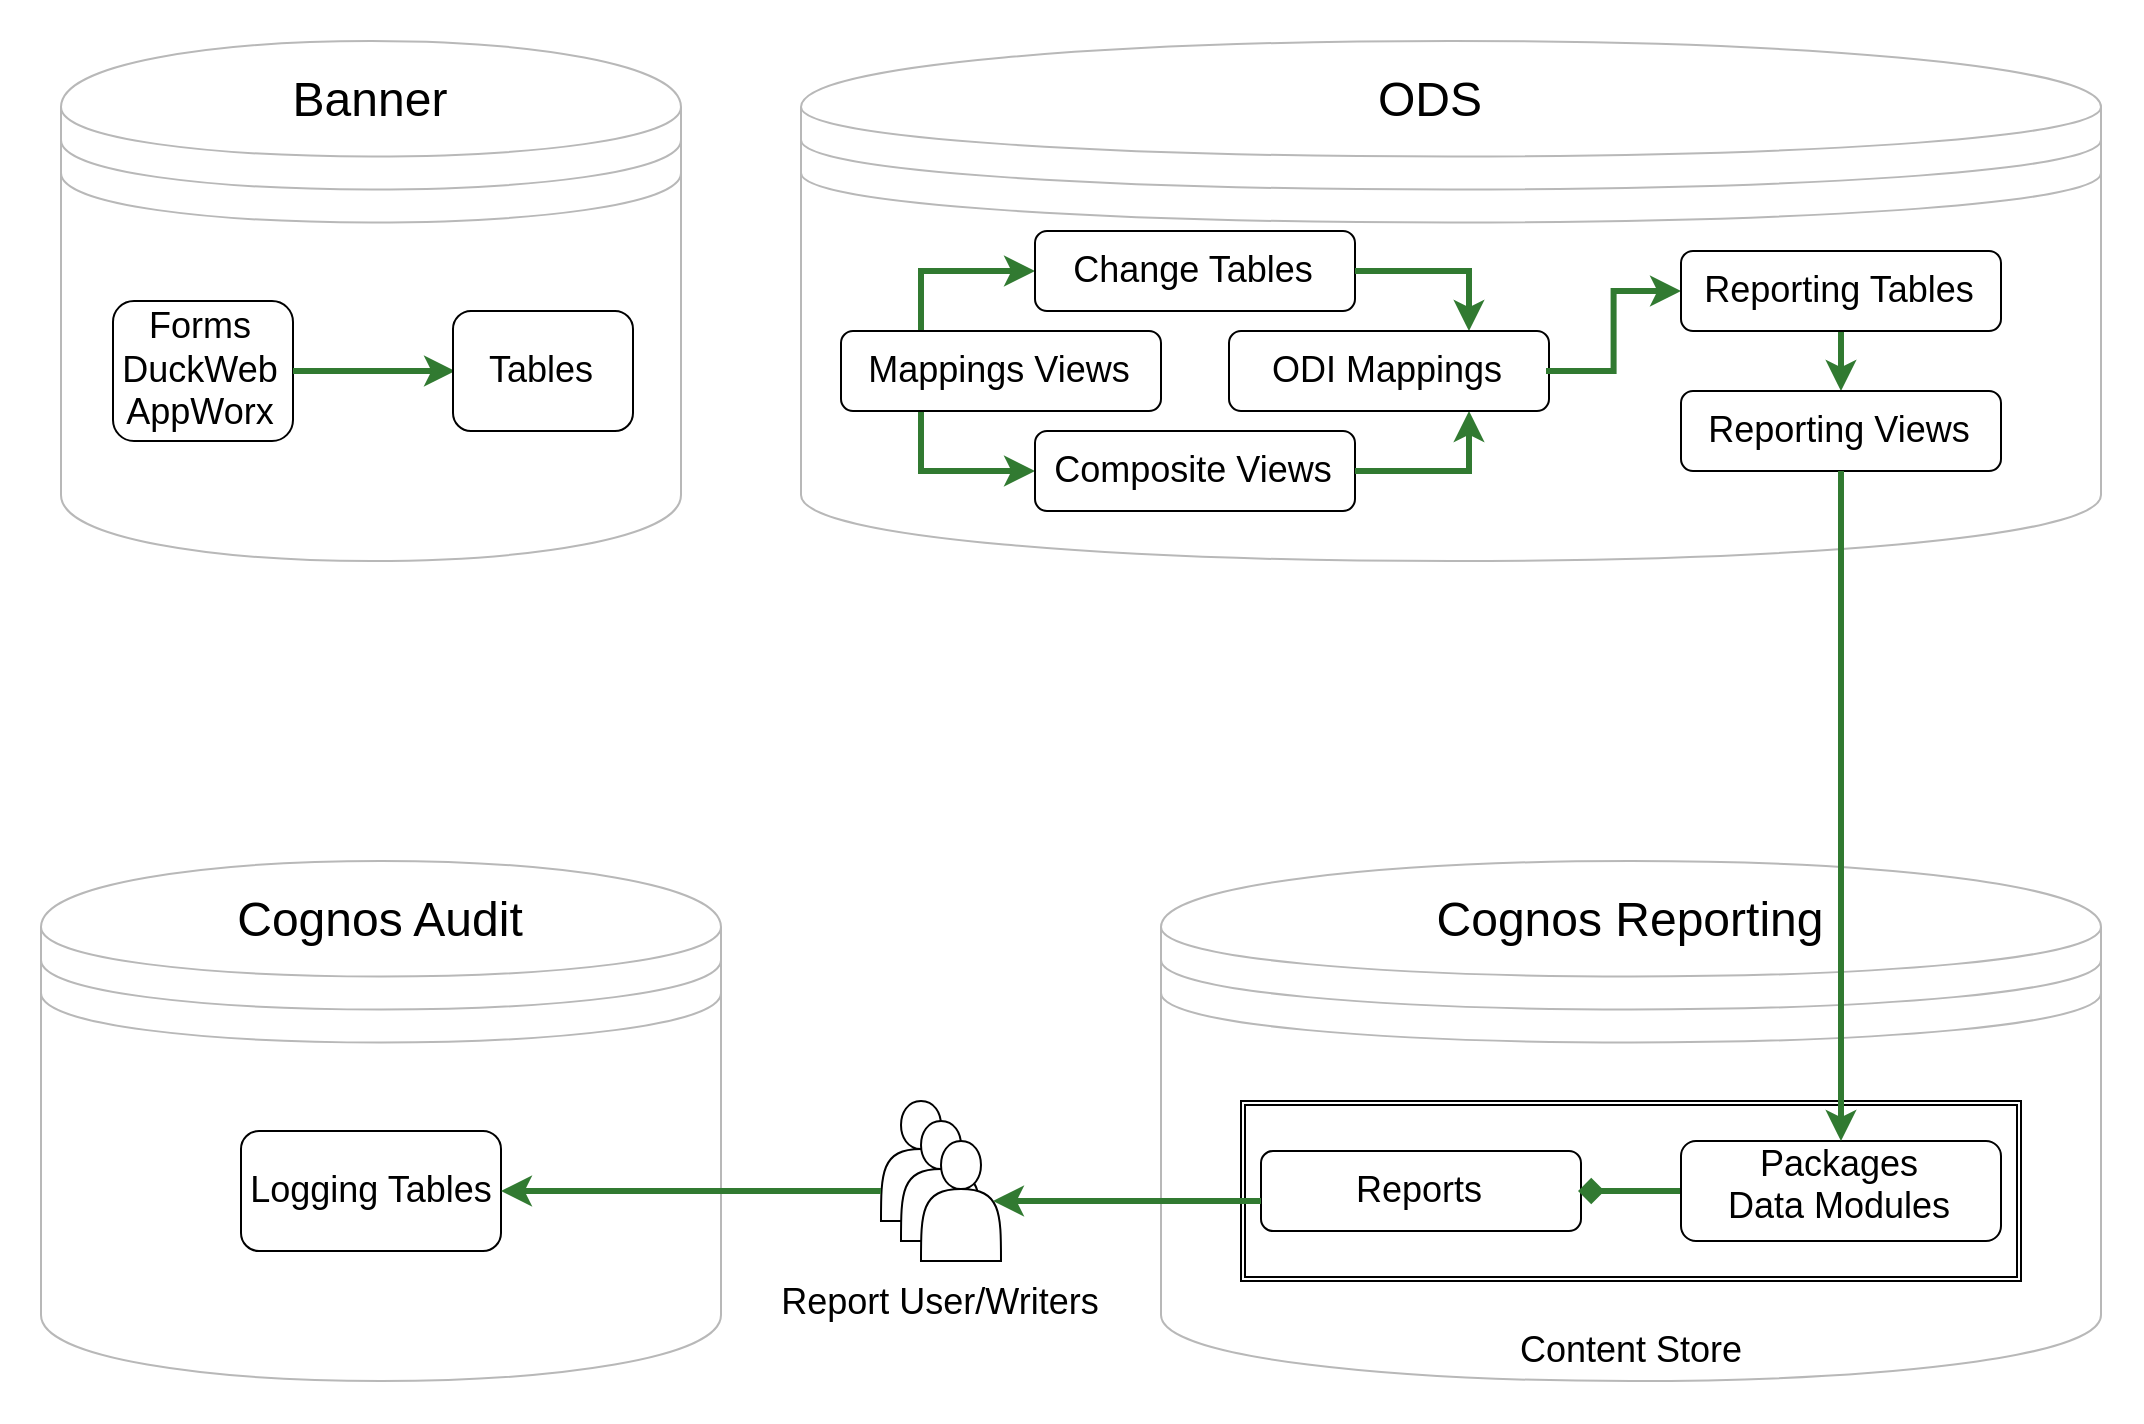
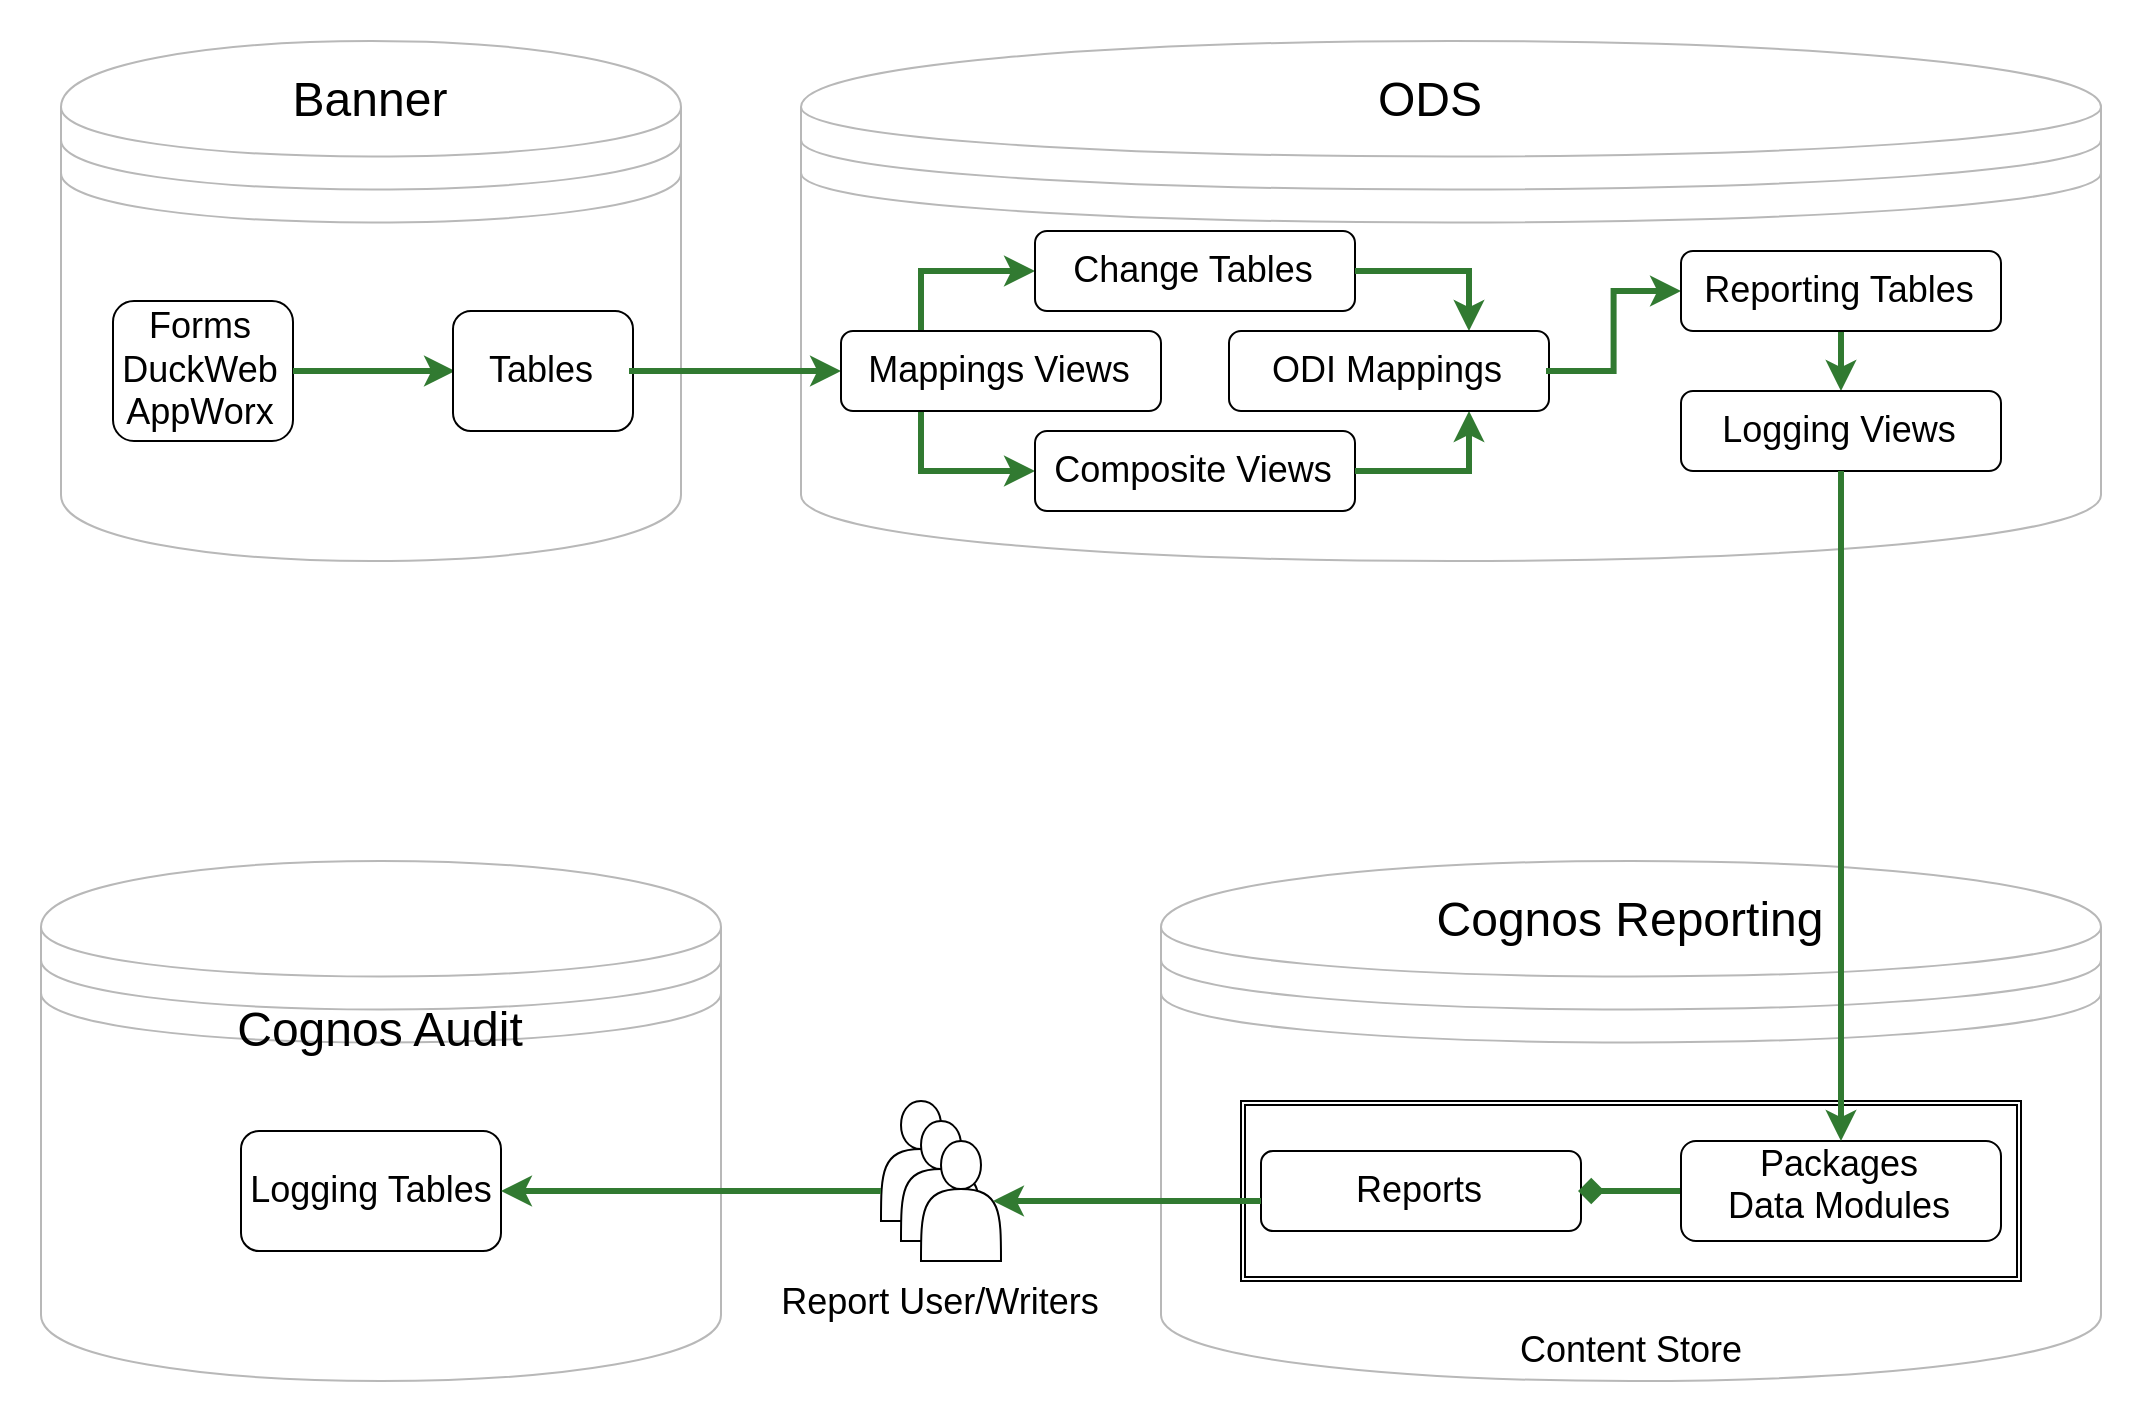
none -> (724, 371)
(1840, 431) -> (1840, 431)
(381, 921) -> (381, 1031)
